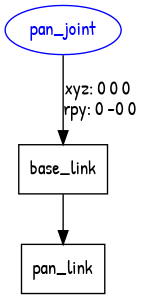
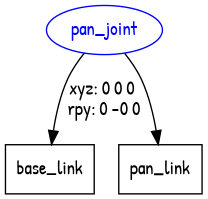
(63, 212) -> (146, 90)
